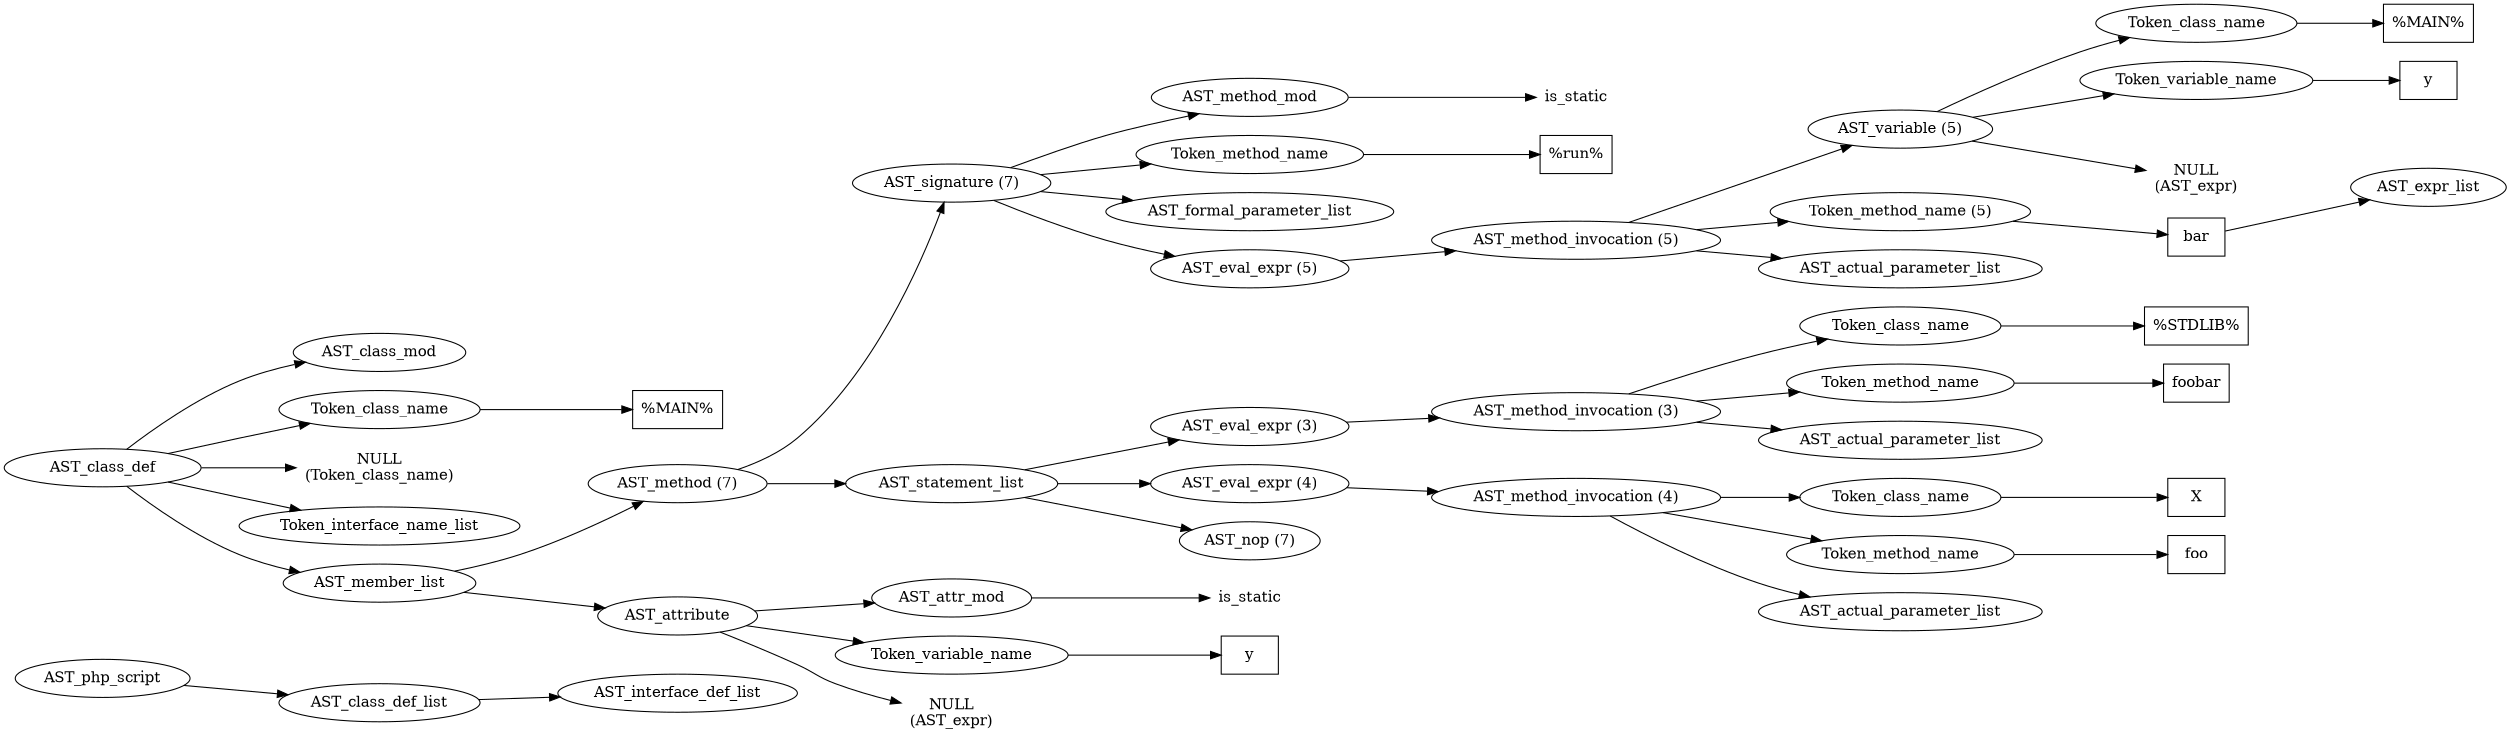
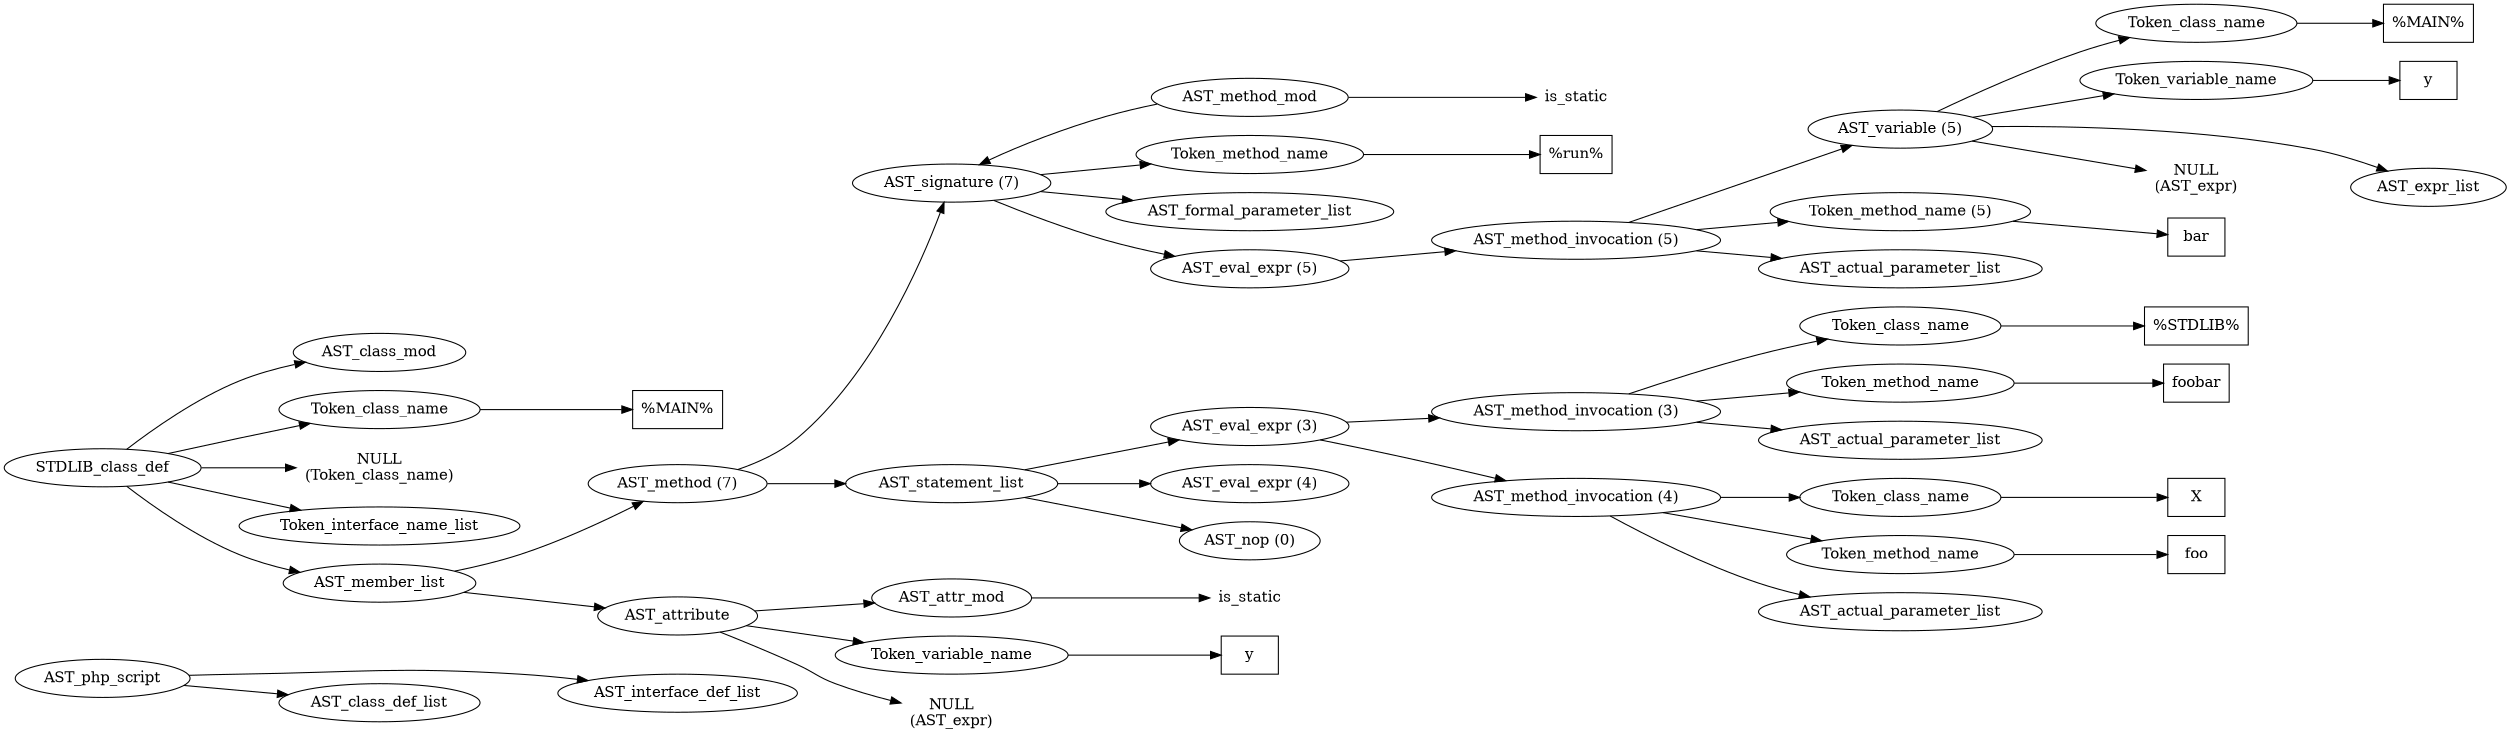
(1098, 138) -> (1072, 127)
(2292, 217) -> (2186, 133)
(103, 468) -> (103, 468)
(1387, 489) -> (1408, 458)
(1250, 541) -> (1250, 541)
(514, 698) -> (383, 671)
